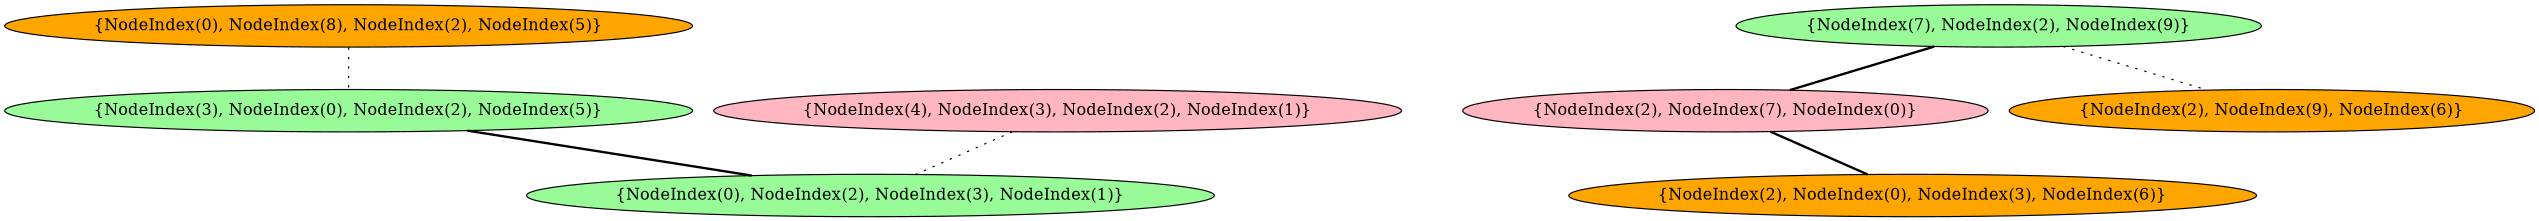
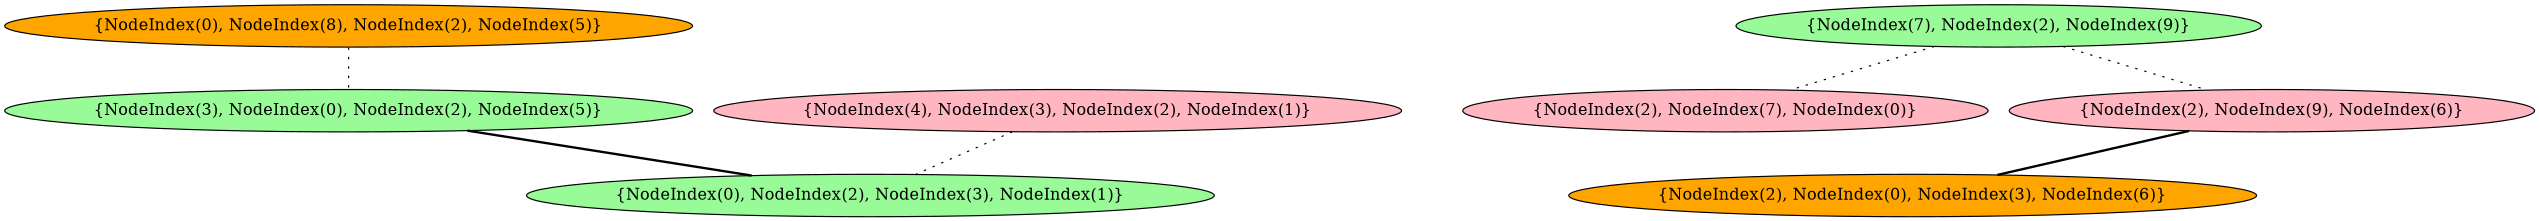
(1862, 68) -> (1862, 68)
(2272, 111) -> (2272, 111)
(1819, 153) -> (2093, 153)
